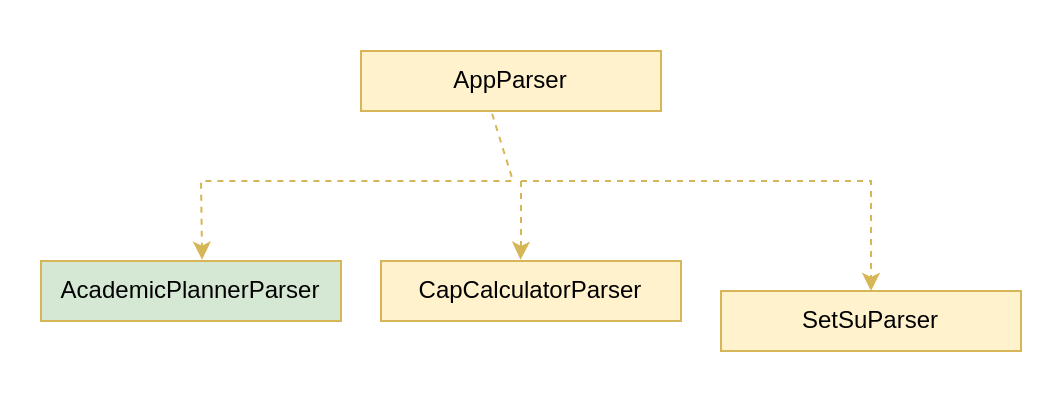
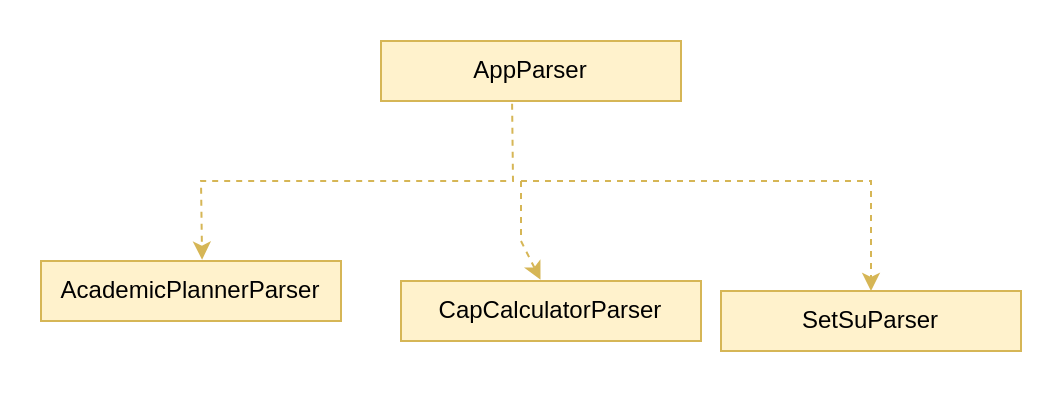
(511, 81) -> (531, 71)
(191, 291) -> (191, 291)
(531, 291) -> (551, 311)
